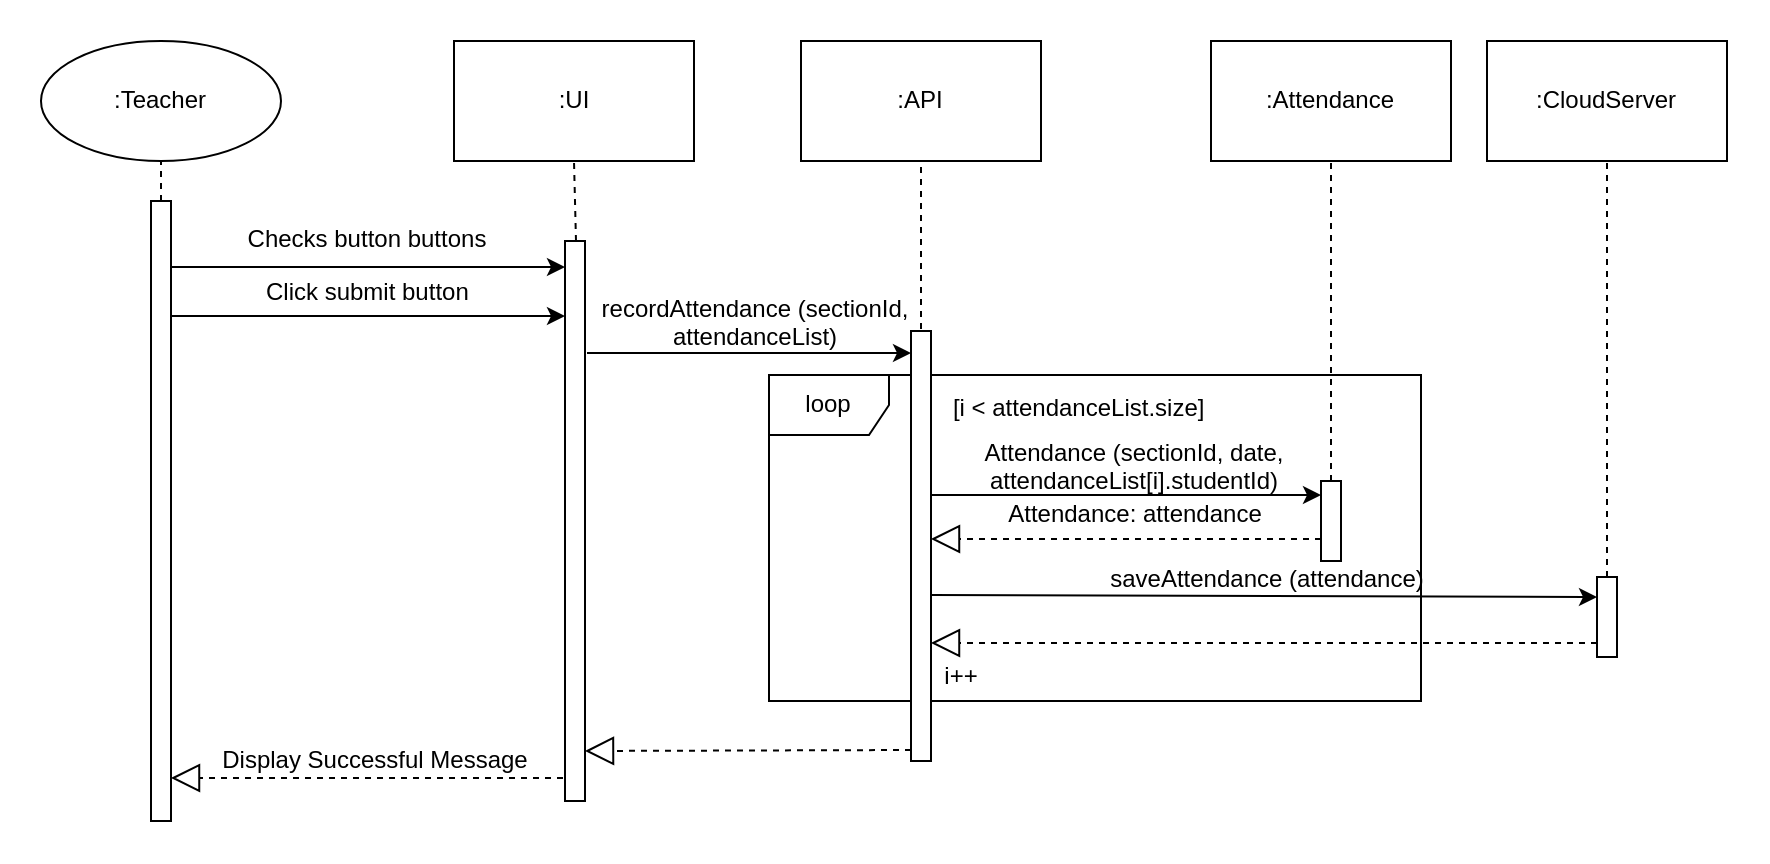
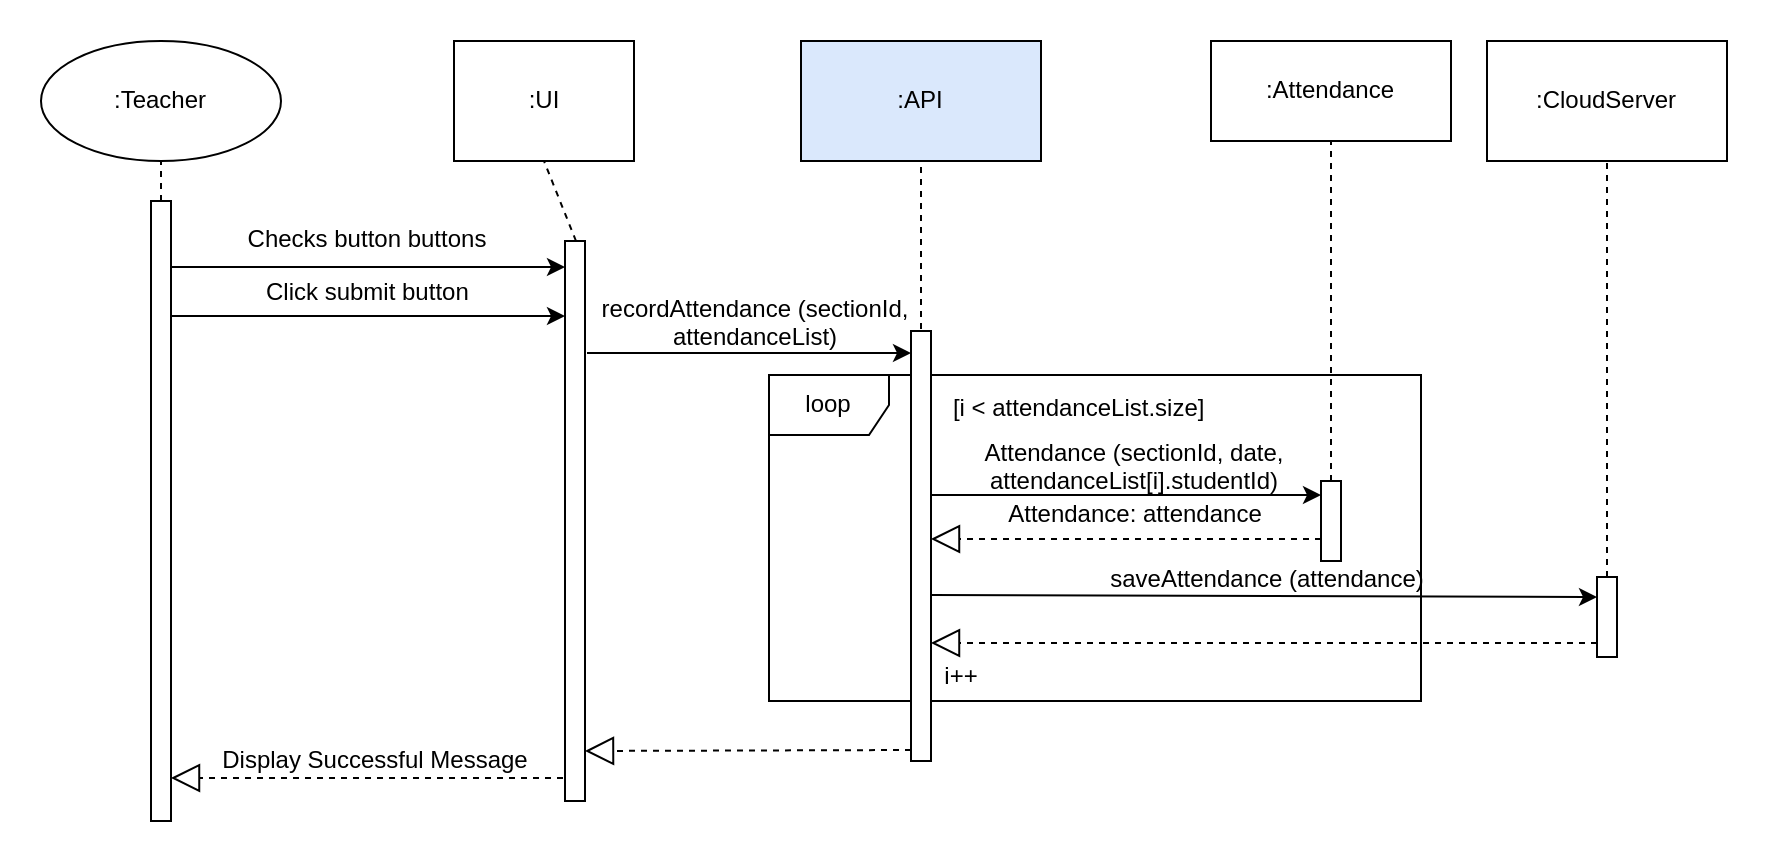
(574, 101) -> (544, 101)
(921, 101) -> (921, 101)
(1331, 101) -> (1331, 91)
